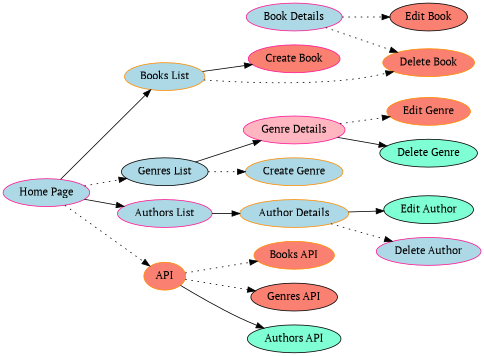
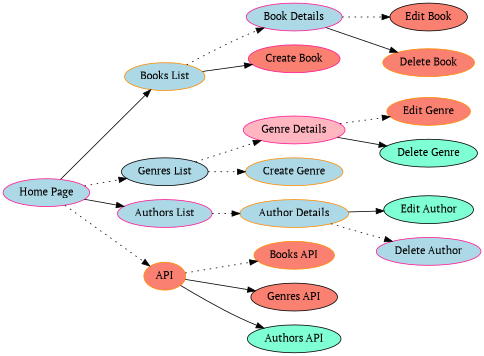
(358, 39) -> (358, 39)
(295, 83) -> (221, 47)
(224, 152) -> (224, 152)
(222, 214) -> (222, 214)
(216, 284) -> (216, 284)
